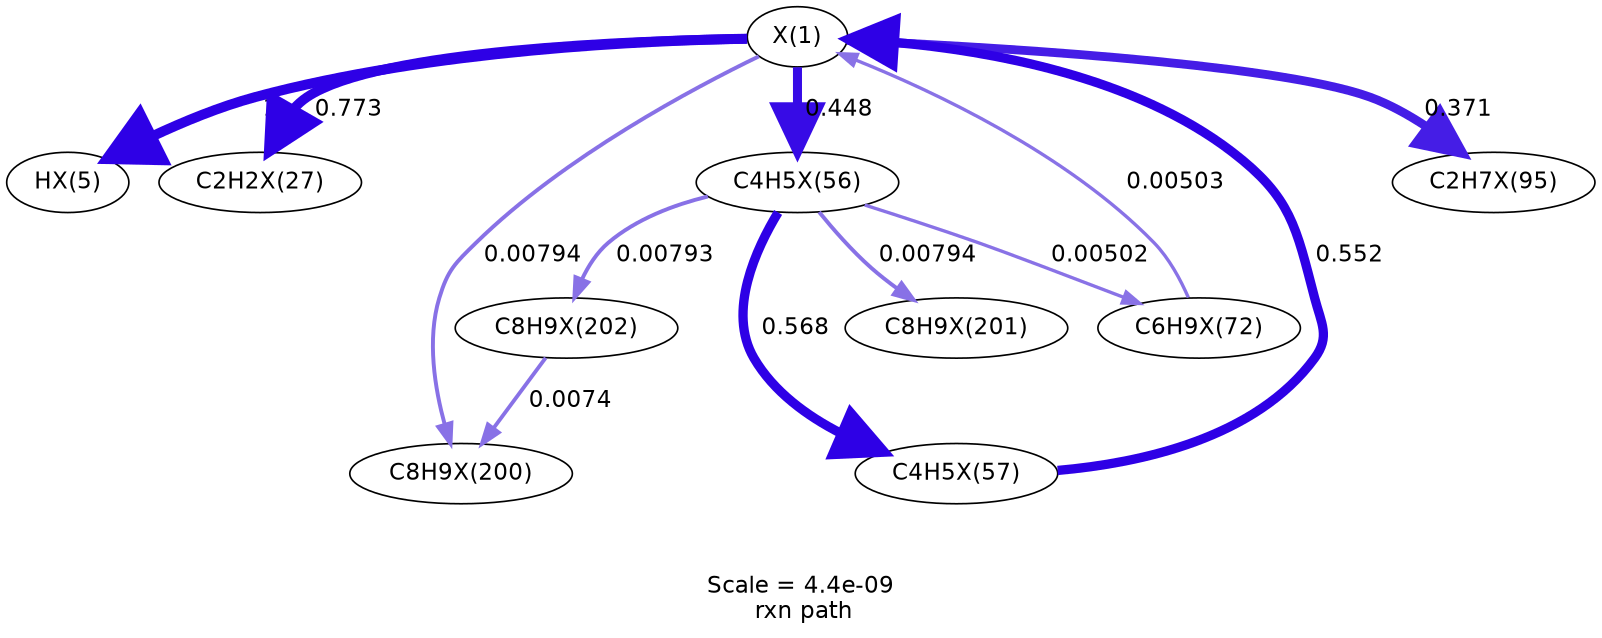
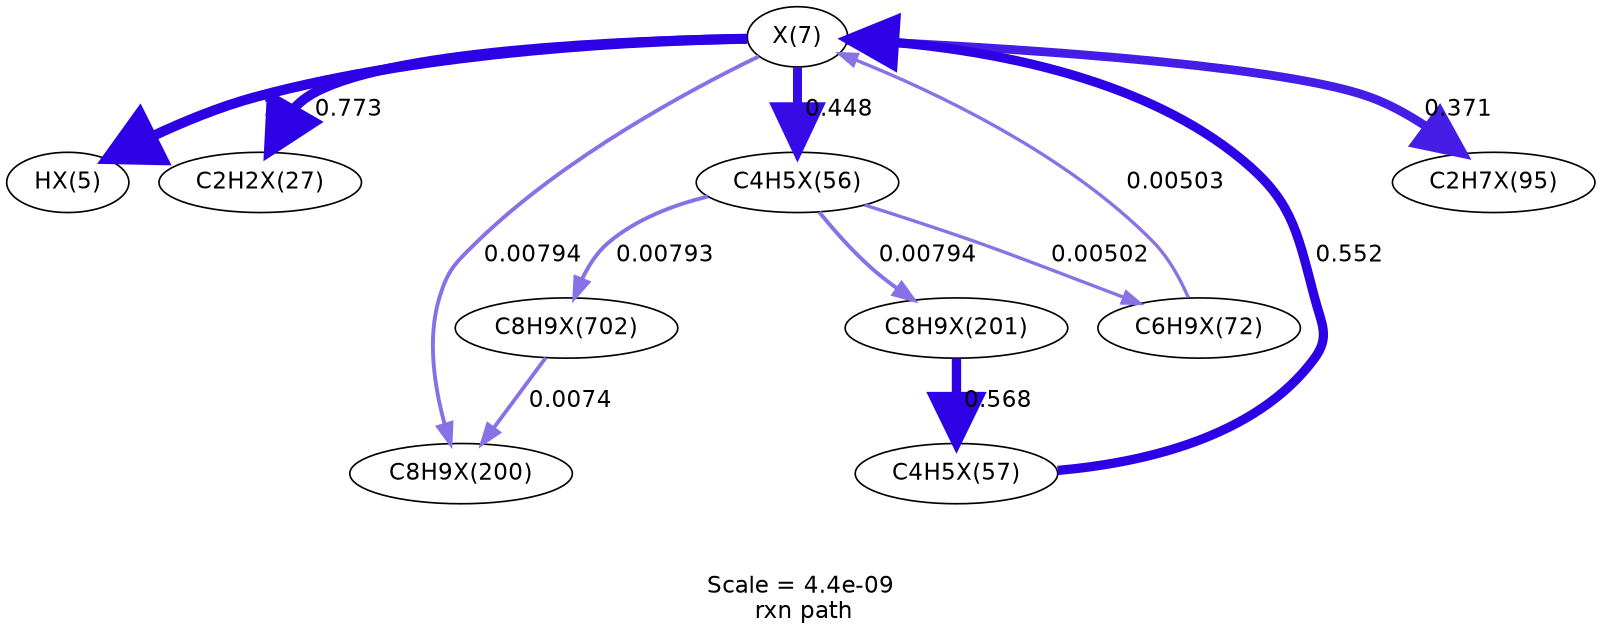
(797, 37) -> (797, 37)
(567, 328) -> (567, 328)
(747, 341) -> (956, 377)
